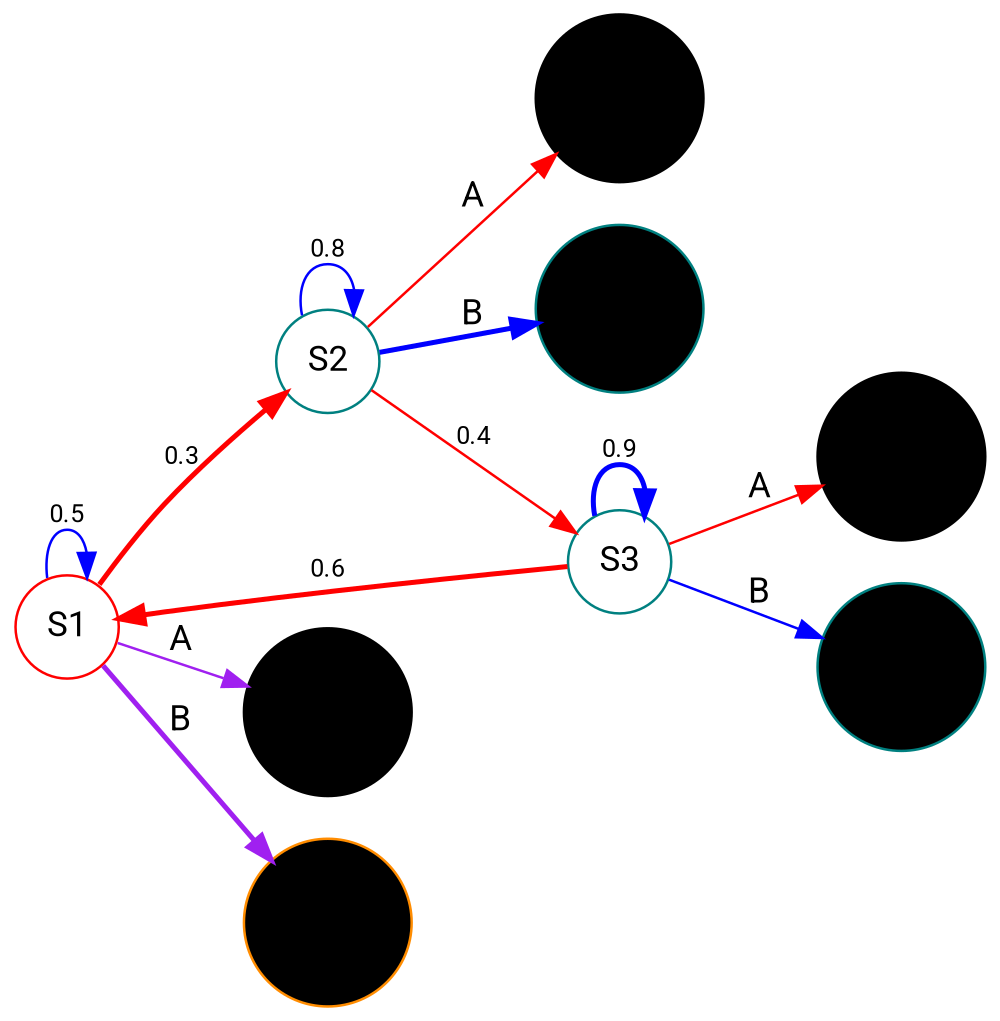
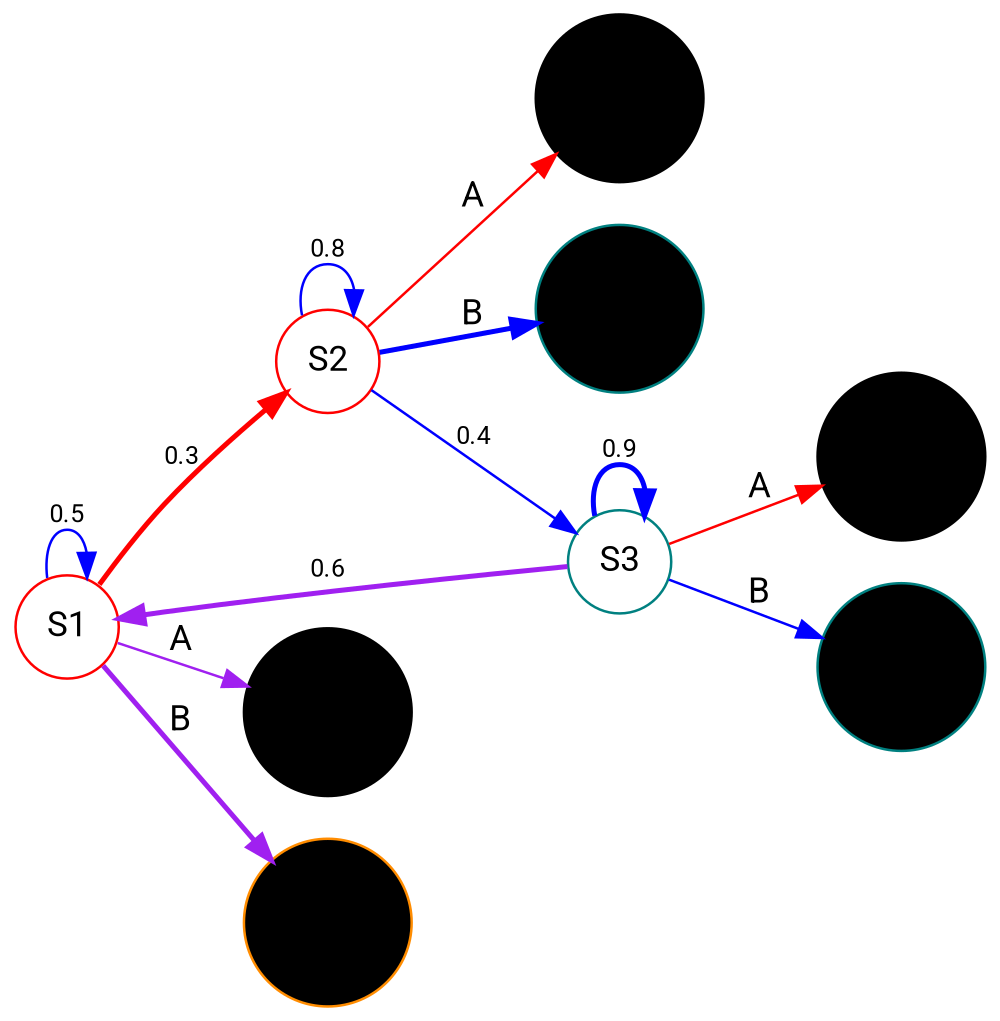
(328, 361) -> (328, 361)
(463, 454) -> (463, 454)
(355, 589) -> (355, 589)
